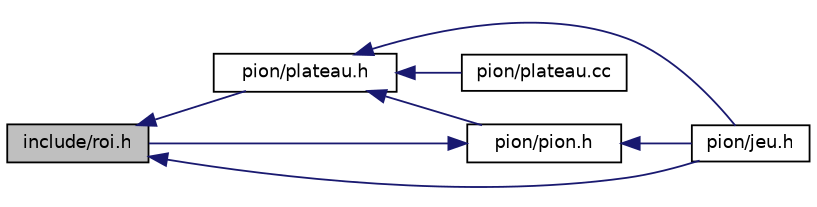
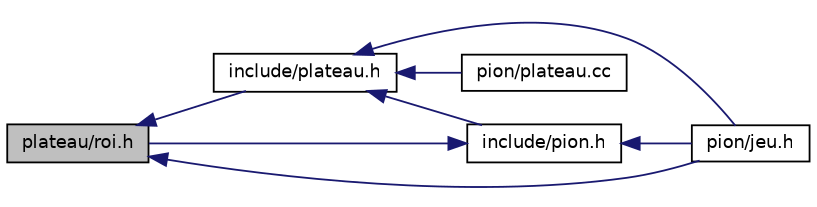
(305, 73) -> (305, 73)
(78, 143) -> (78, 143)
(544, 143) -> (544, 143)
